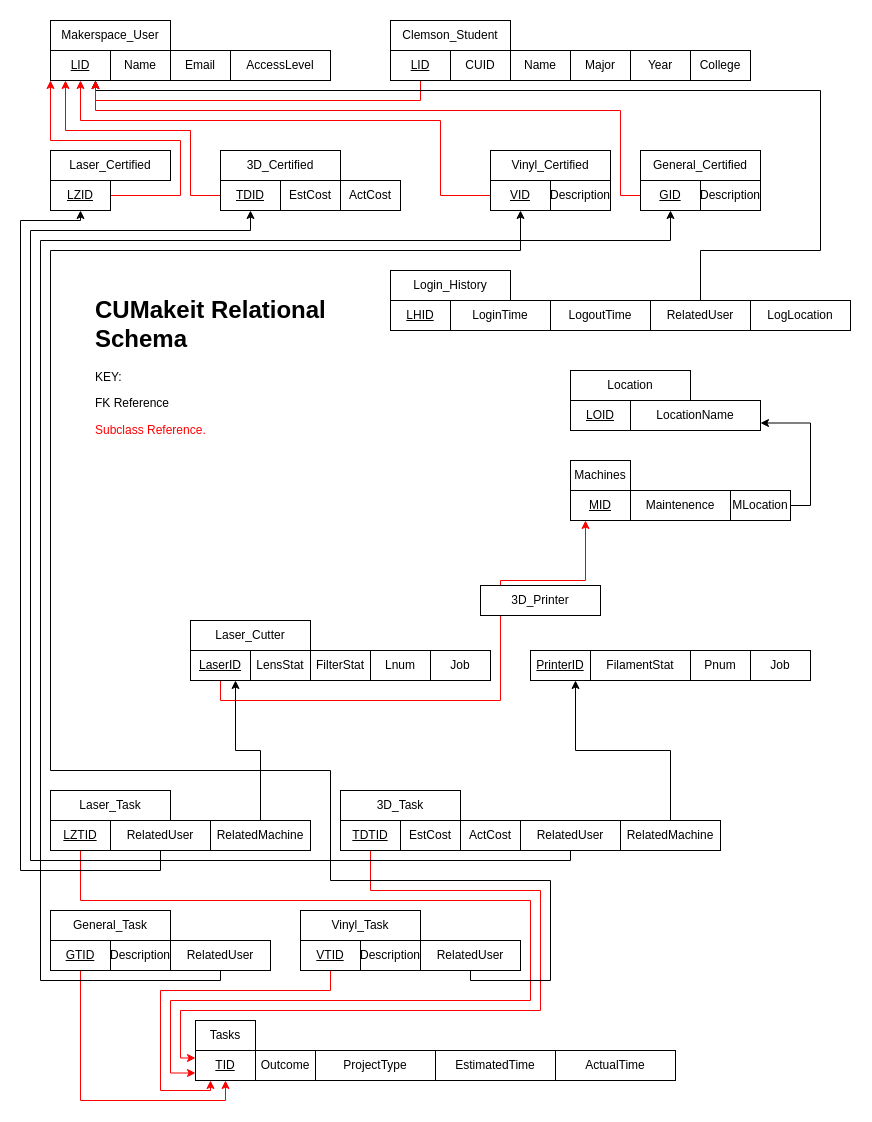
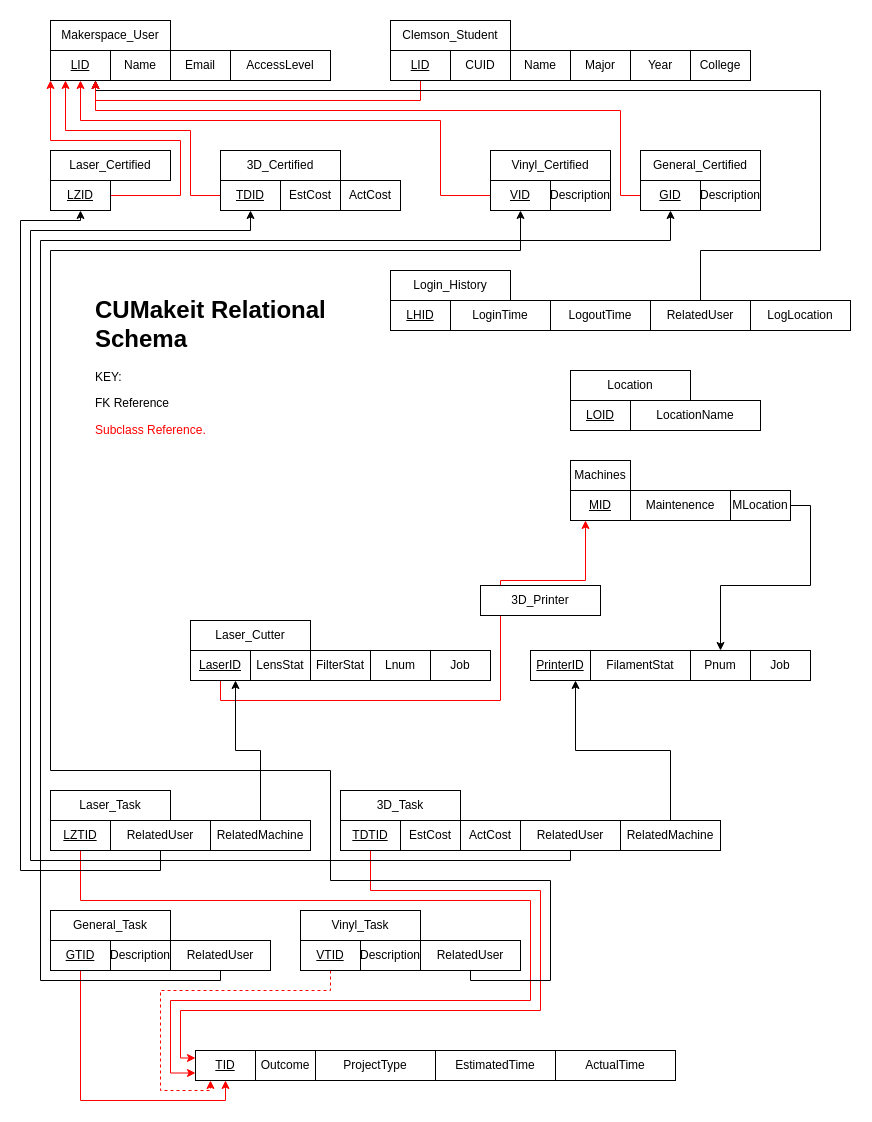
(811, 444) -> (779, 586)
(179, 991) -> (179, 991)
(226, 1036) -> none
